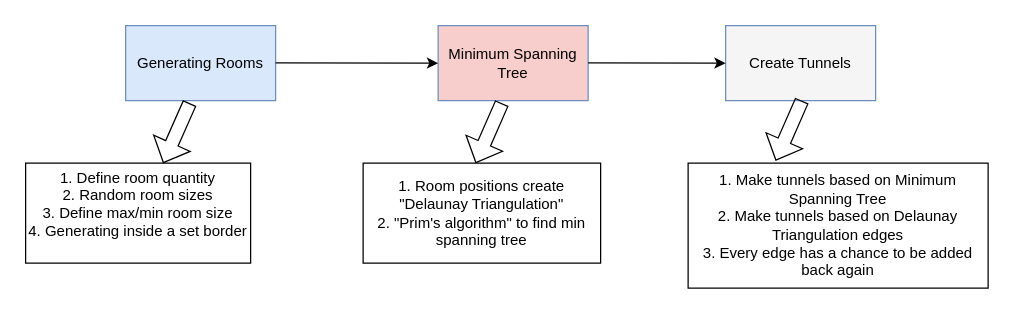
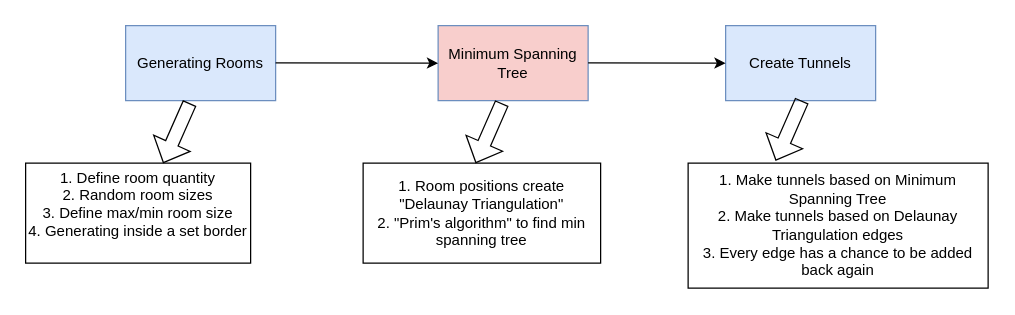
(801, 63) -> (801, 63)
